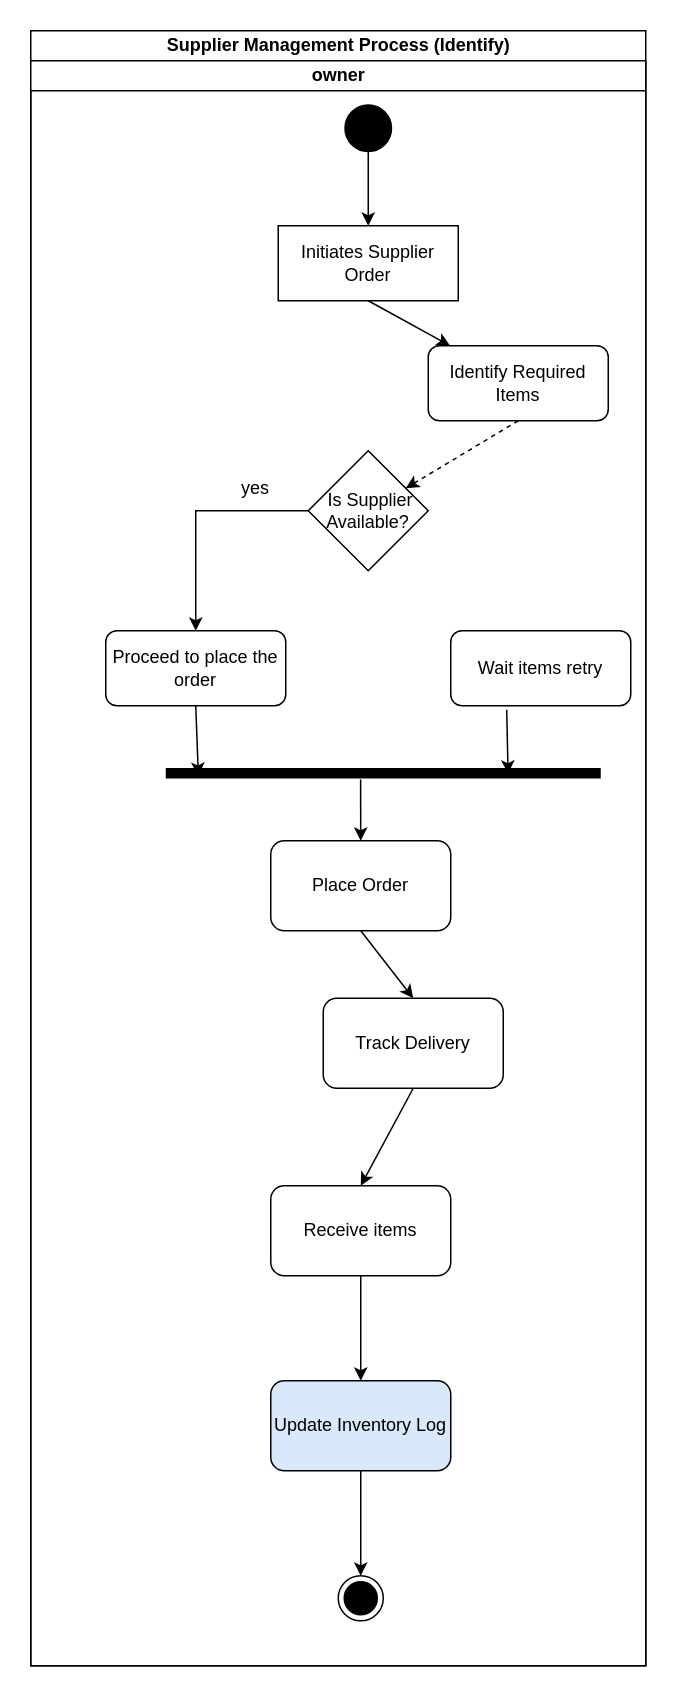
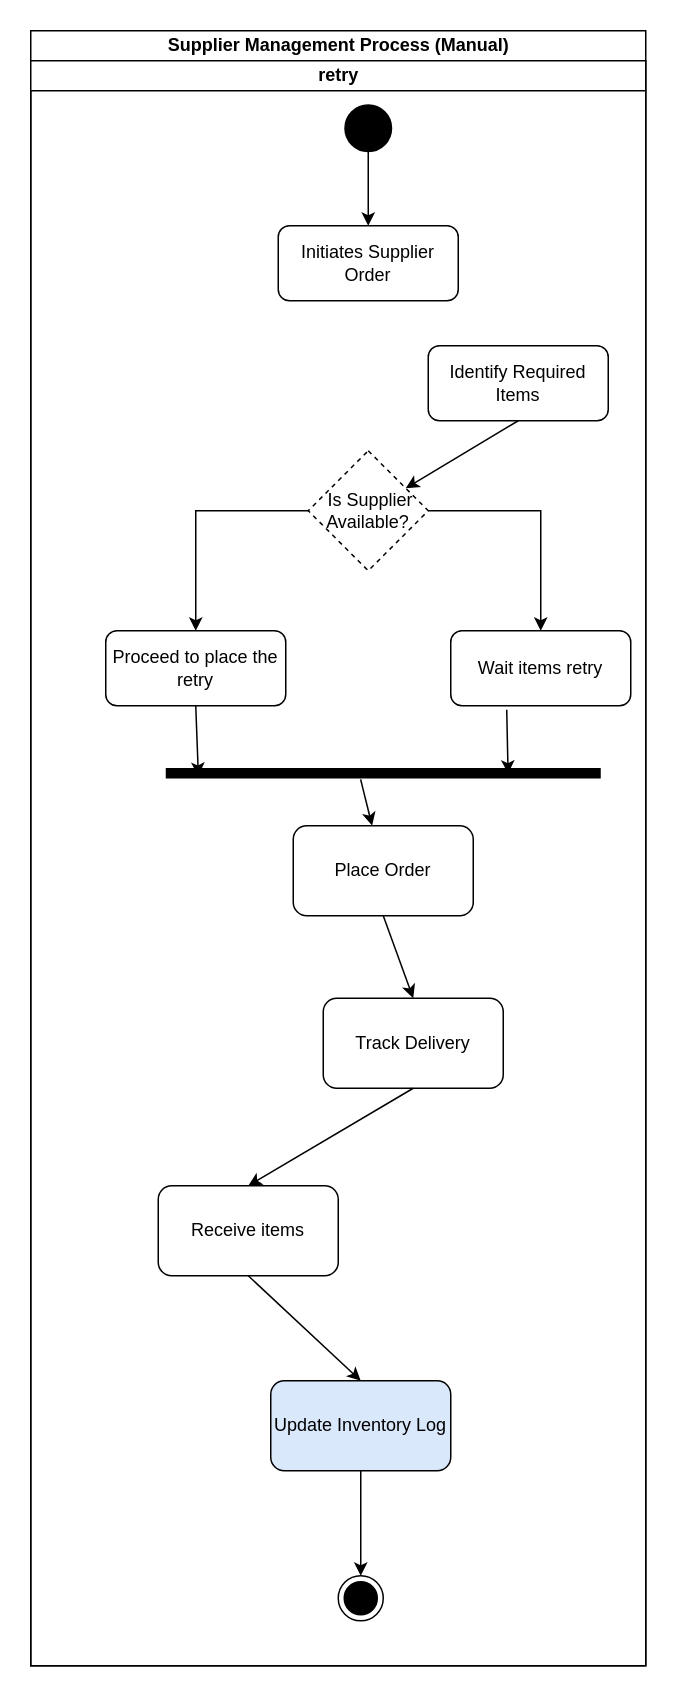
(339, 46) -> (339, 46)
(339, 76) -> (339, 76)
(368, 263) -> (368, 263)
(405, 321) -> none
(466, 452) -> (466, 452)
(256, 488) -> none
(368, 511) -> (368, 511)
none -> (540, 511)
(196, 668) -> (196, 668)
(361, 886) -> (383, 871)
(361, 1231) -> (248, 1231)
